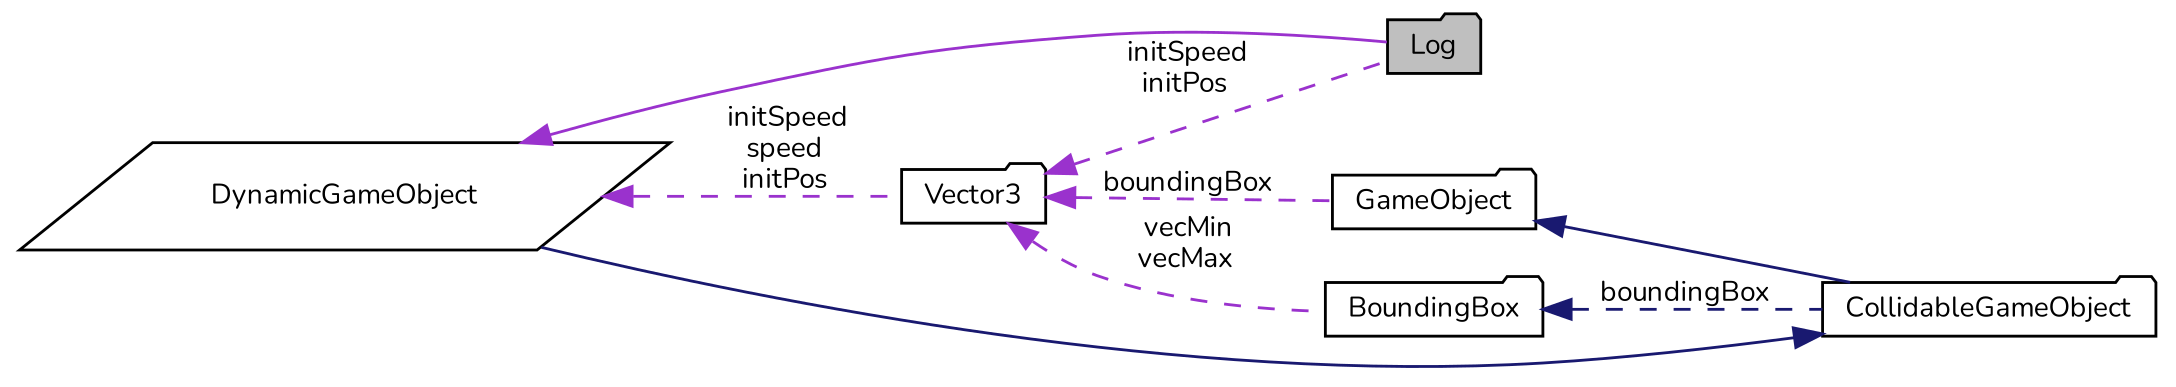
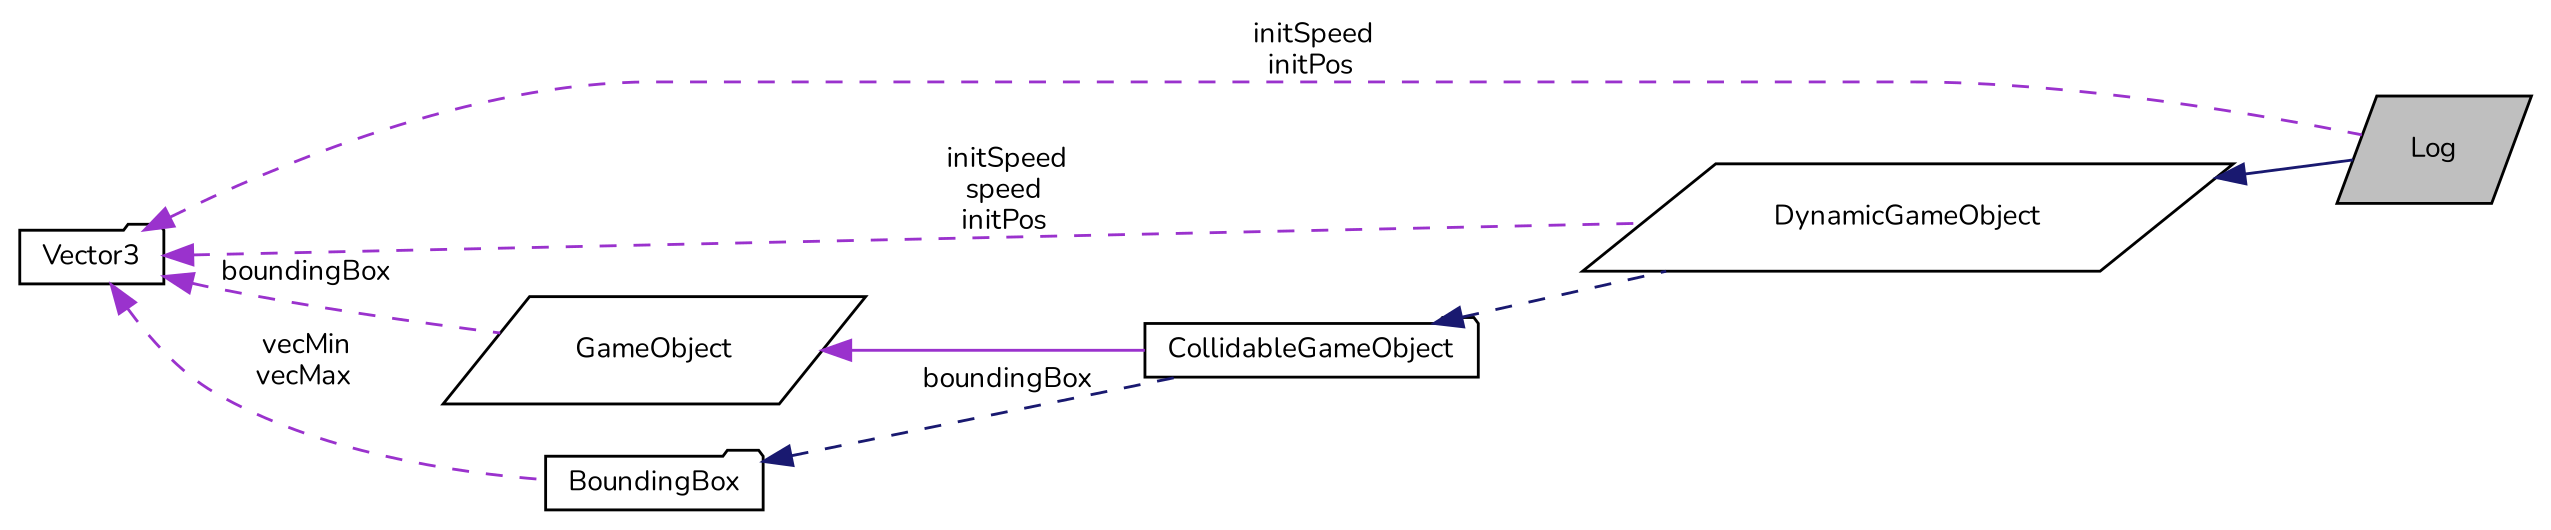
(964, 47) -> (2299, 167)
(1434, 47) -> (2434, 150)
(767, 196) -> (917, 239)
(1434, 202) -> (654, 350)
(1707, 254) -> (998, 350)
(1164, 353) -> (1564, 294)
